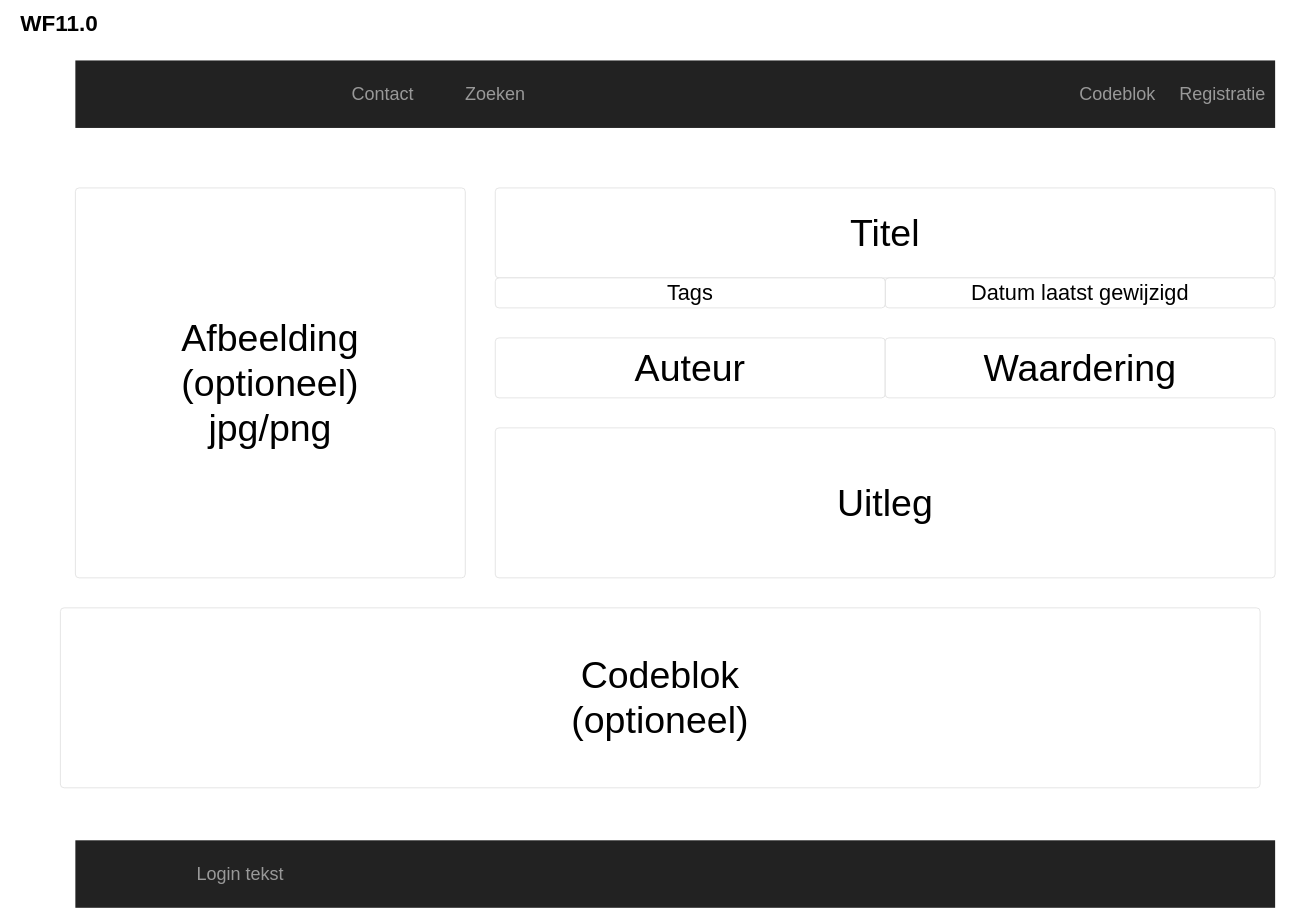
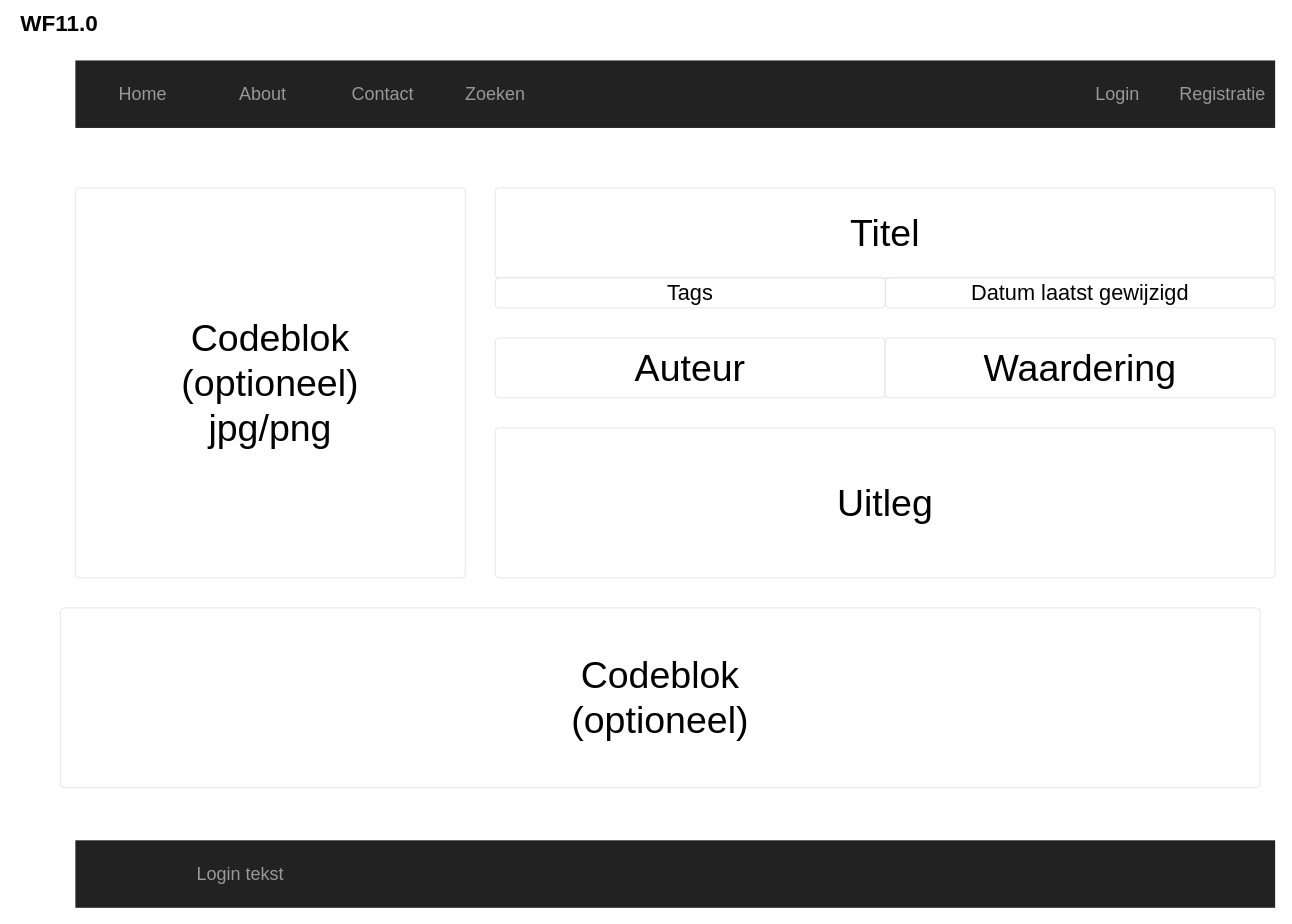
none -> (143, 94)
none -> (263, 94)
(1118, 94) -> (1118, 94)
(270, 383) -> (270, 383)
